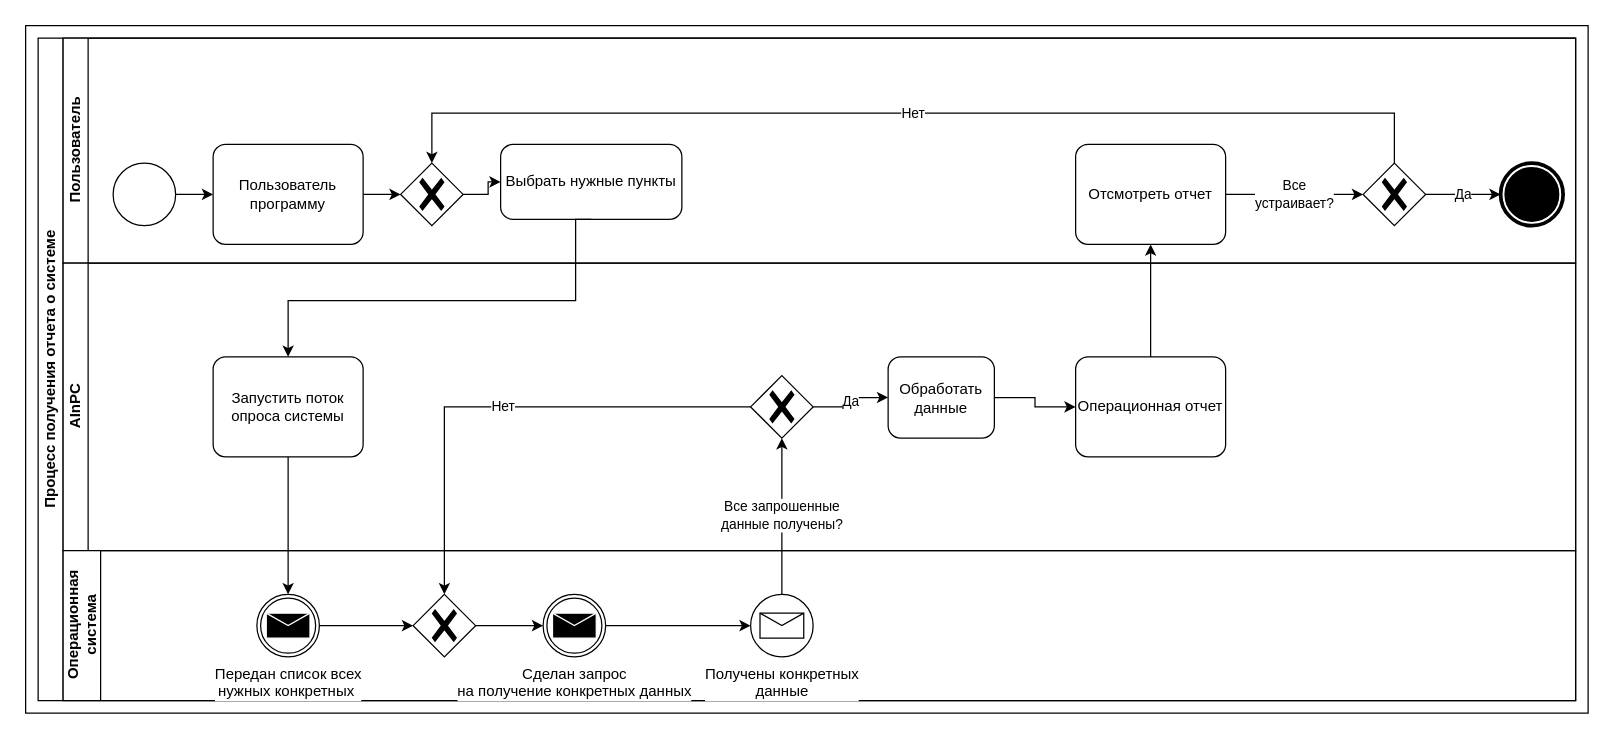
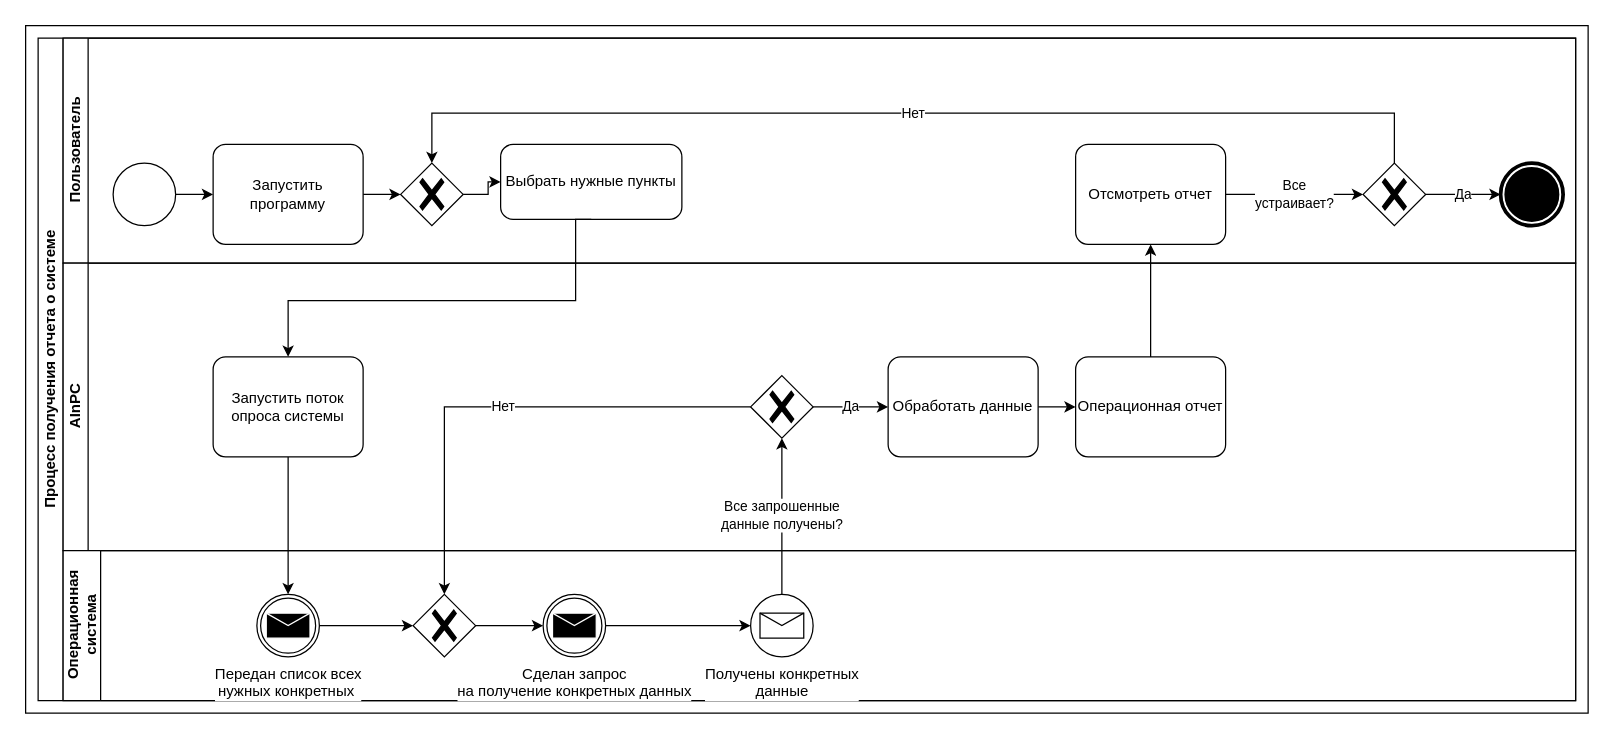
(288, 194) -> (288, 194)
(941, 398) -> (963, 407)
